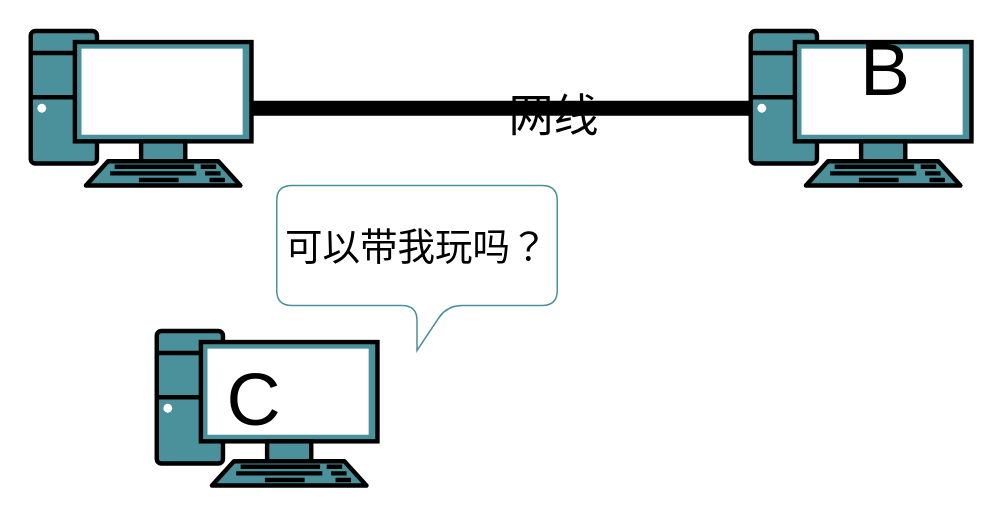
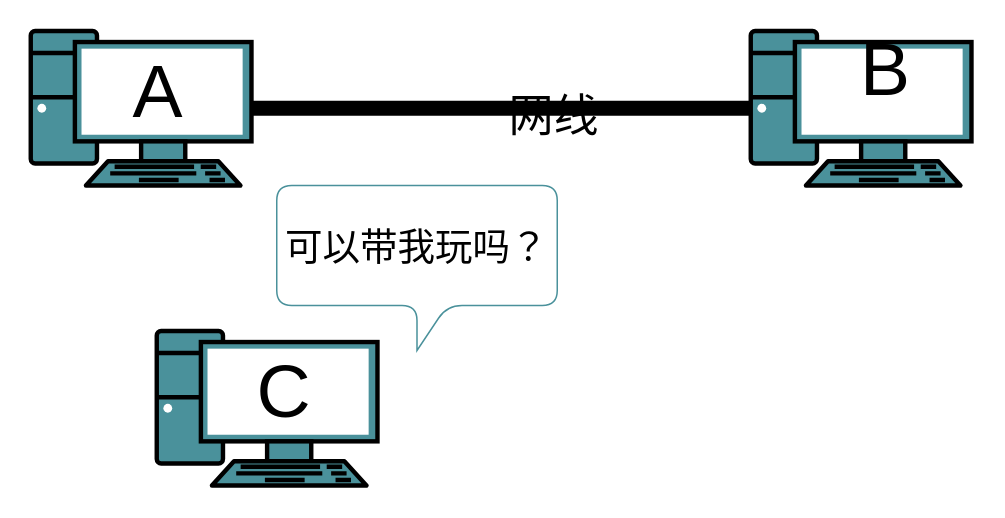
none -> (158, 91)
(254, 398) -> (284, 391)
